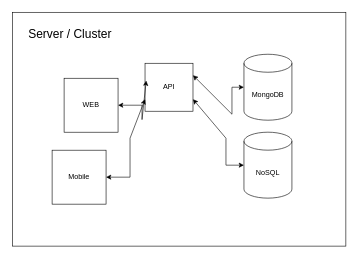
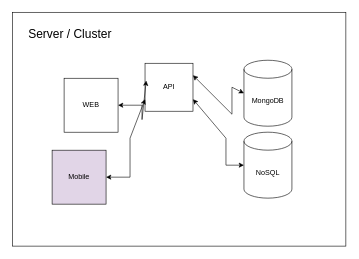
(268, 87) -> (268, 93)
(79, 177) -> (79, 177)
